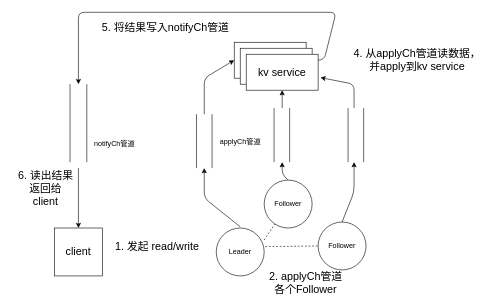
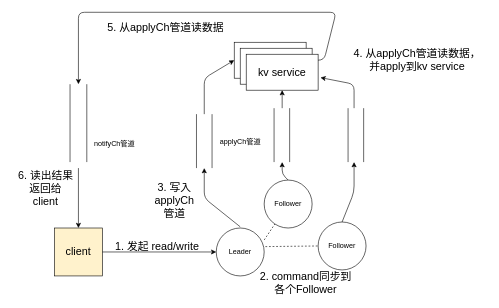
(166, 27) -> (166, 27)
none -> (174, 201)
(78, 252) -> (78, 252)
none -> (210, 252)
(306, 284) -> (306, 284)
